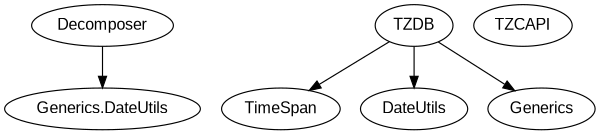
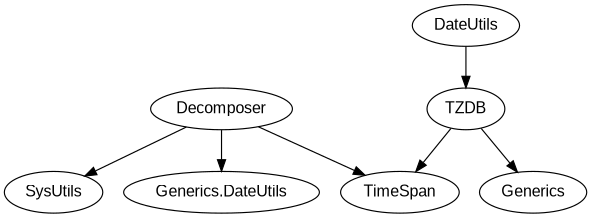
(523, 25) -> none
(414, 62) -> (466, 62)
none -> (306, 149)
none -> (54, 192)
